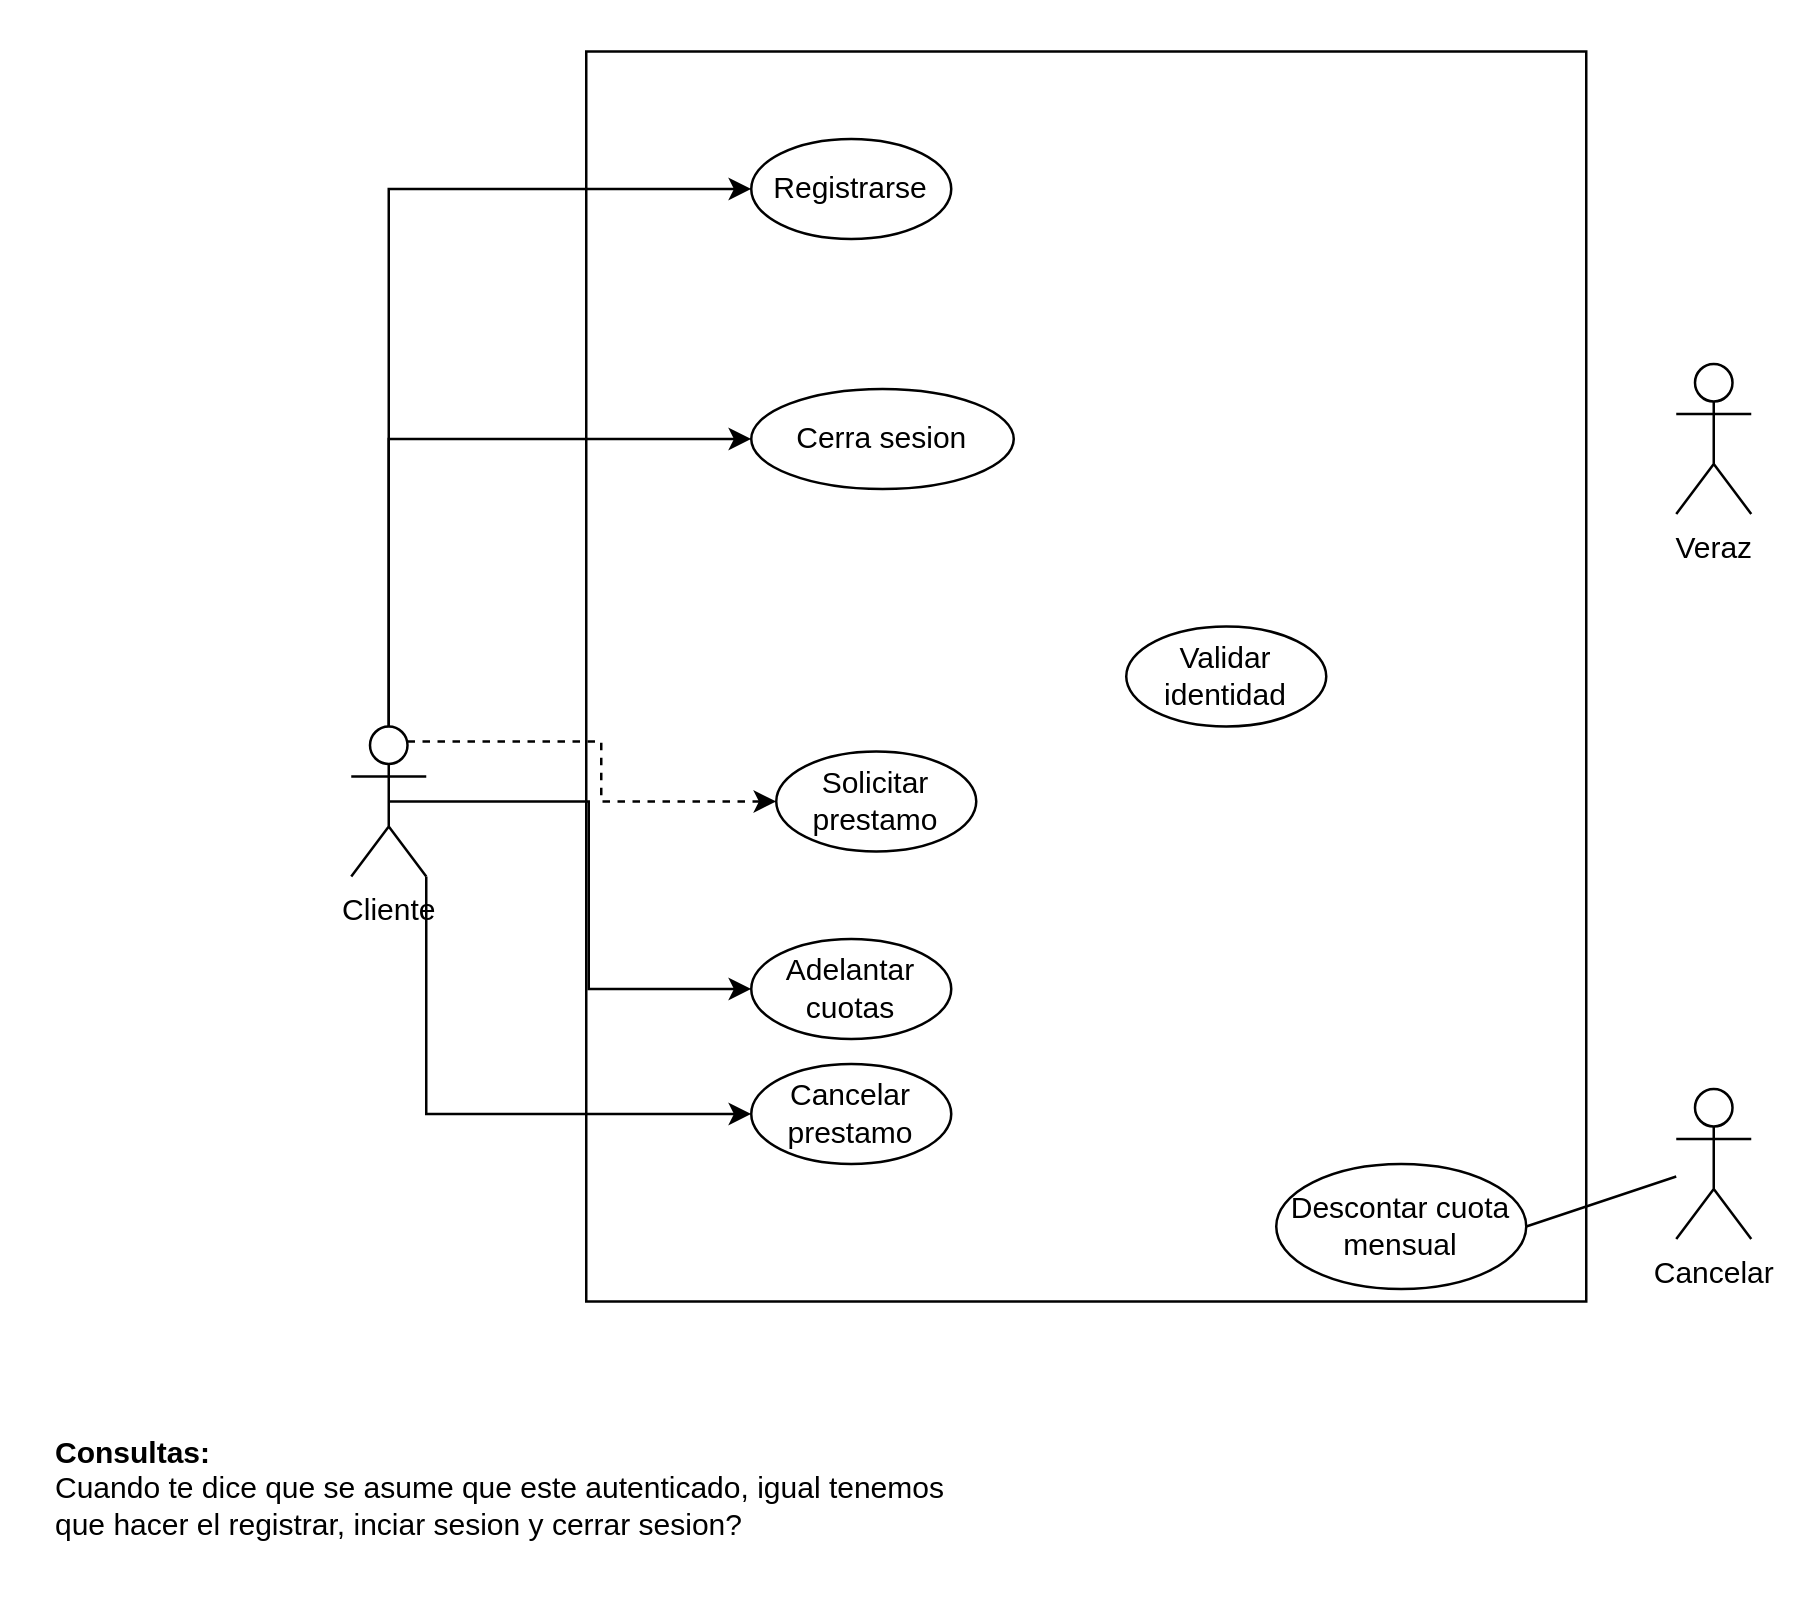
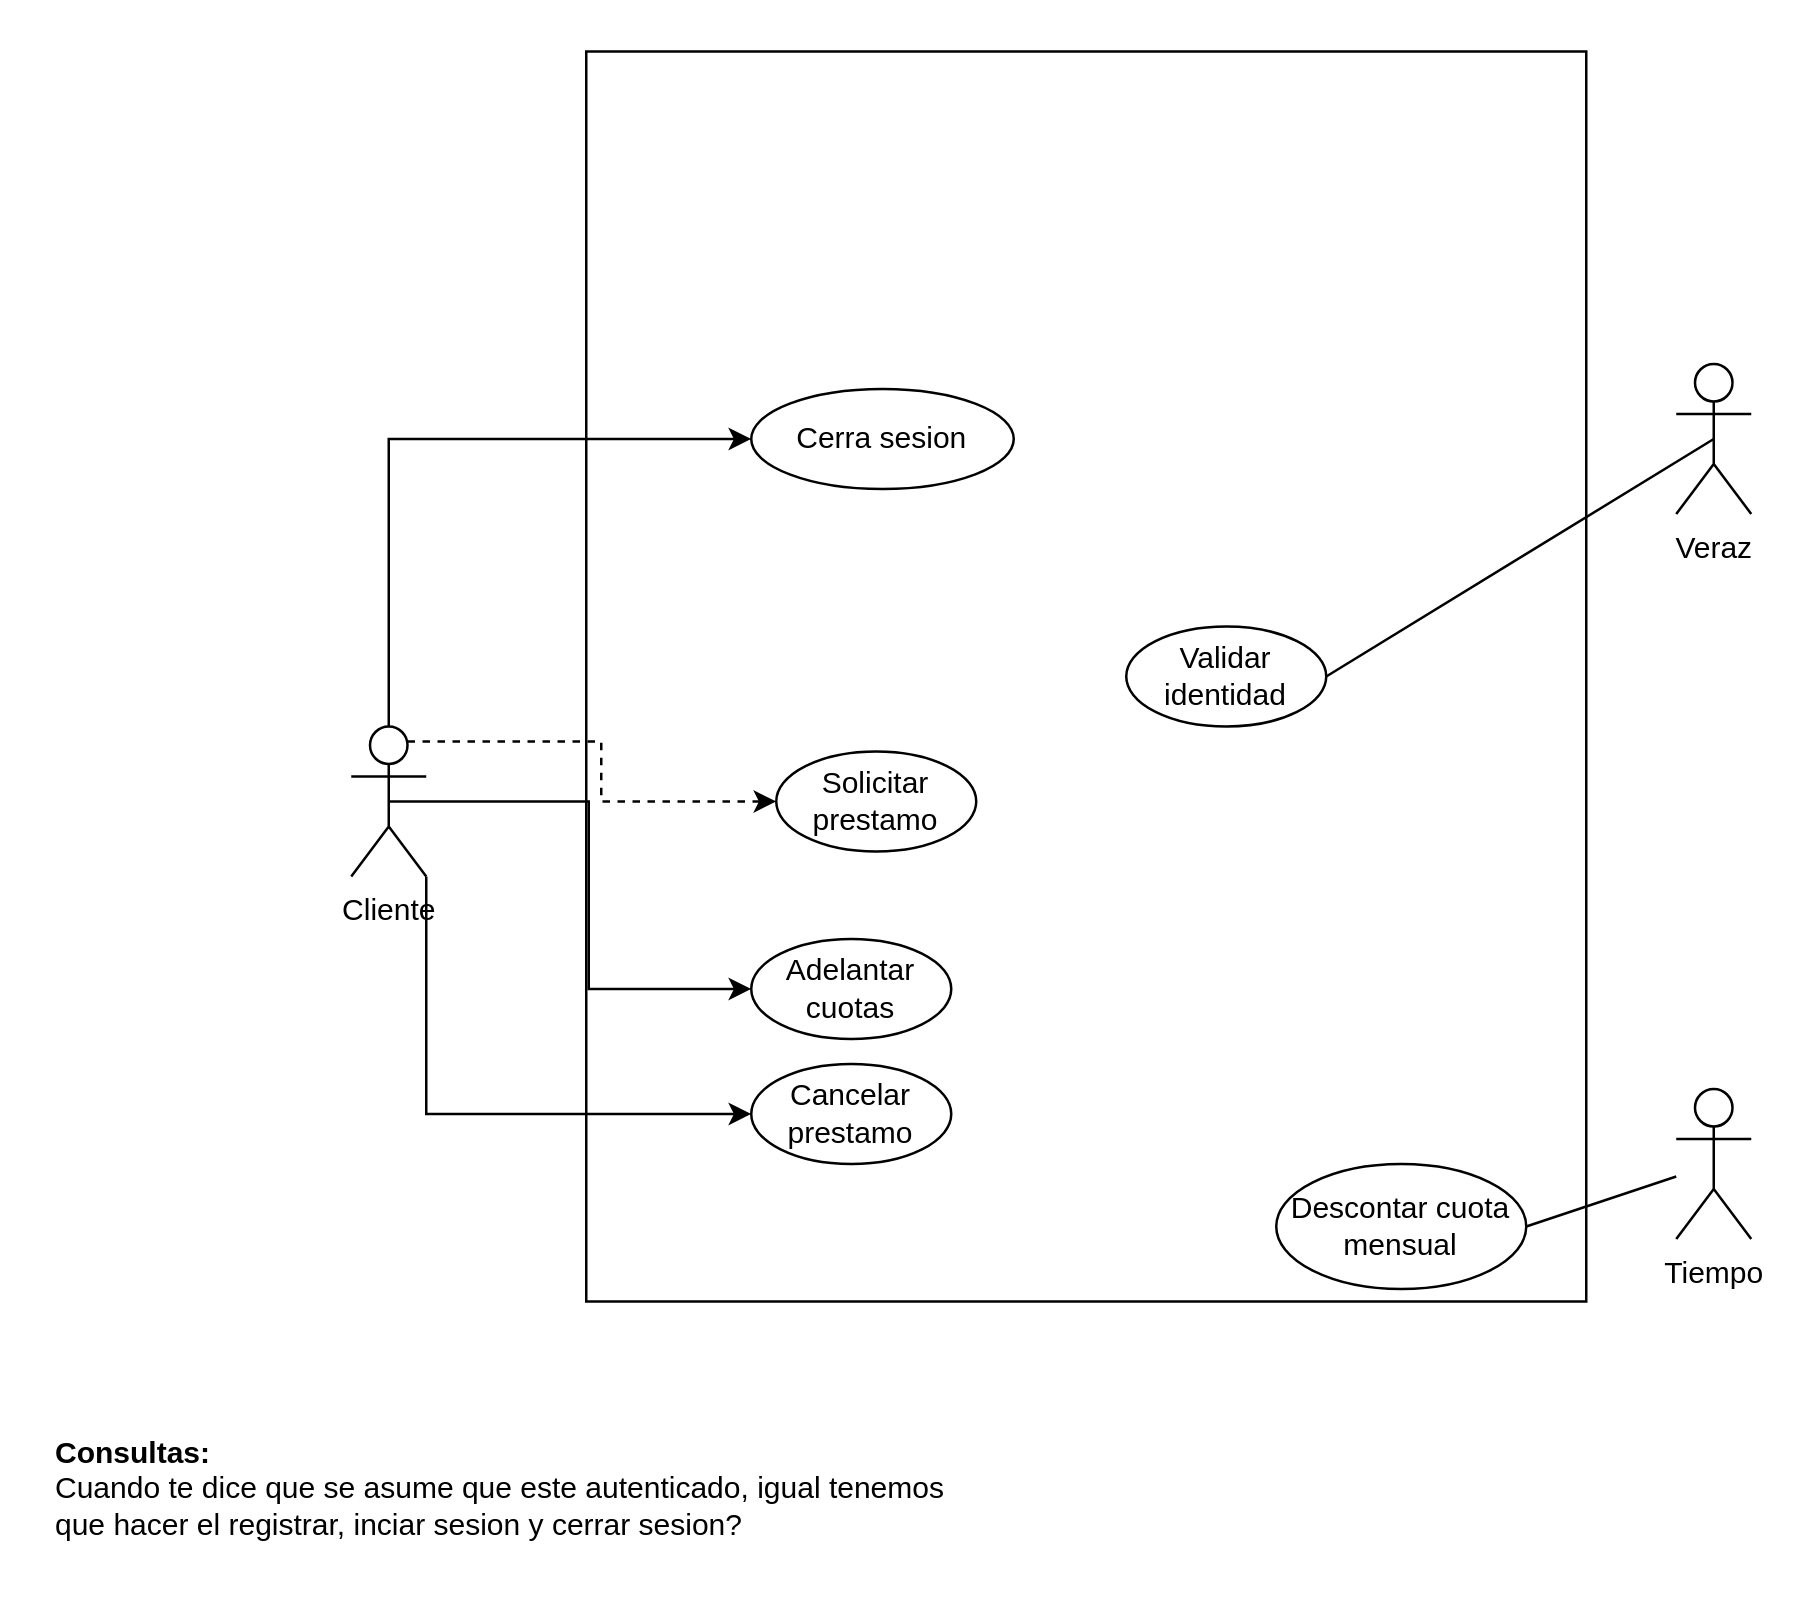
(439, 189) -> none
(851, 189) -> none
none -> (1517, 560)
(1715, 1274) -> (1715, 1274)
